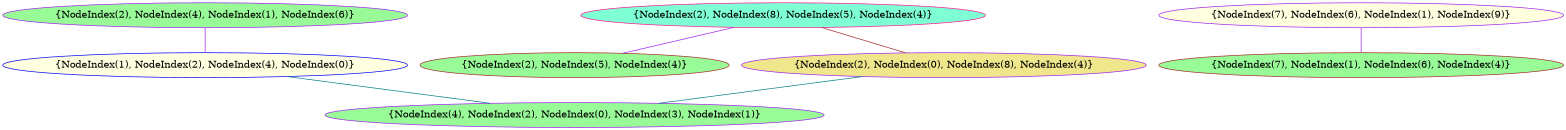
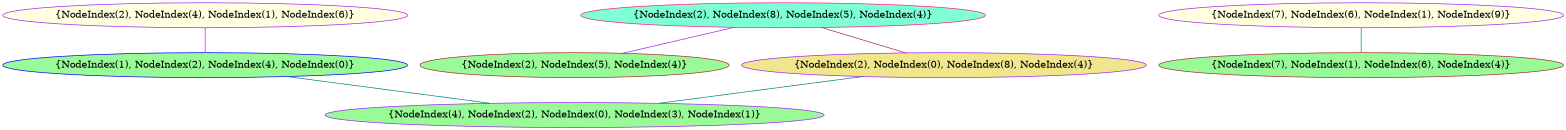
(205, 15) -> (205, 15)
(1361, 40) -> (1361, 40)
(205, 65) -> (205, 65)
